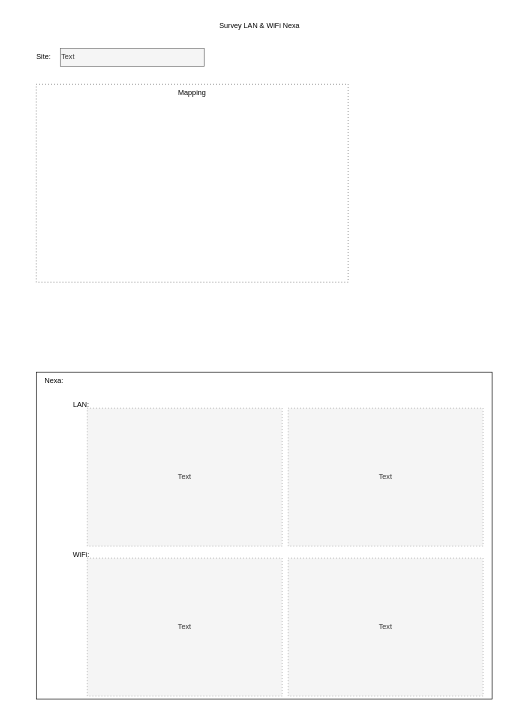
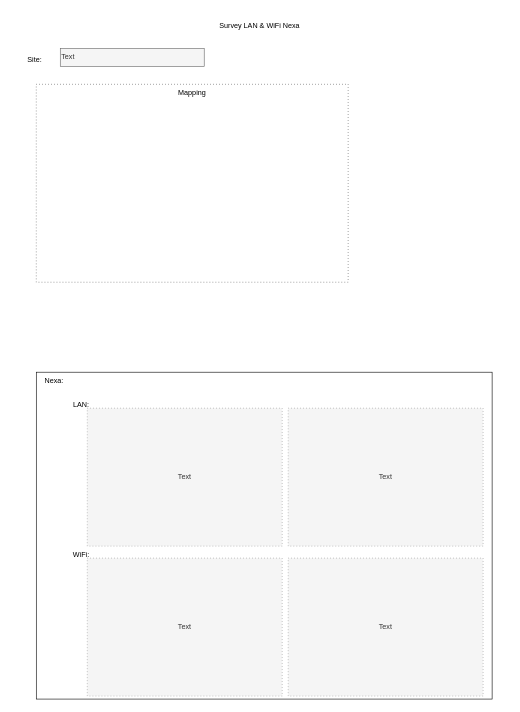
(44, 57) -> (35, 60)
